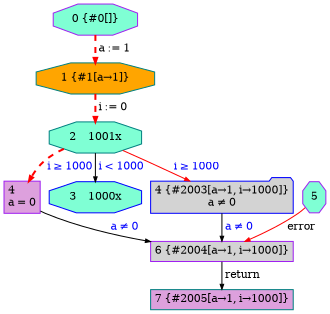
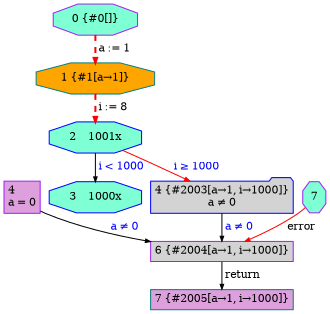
(111, 108) -> (111, 108)
(95, 137) -> (95, 137)
(45, 160) -> none
(314, 197) -> (314, 197)
